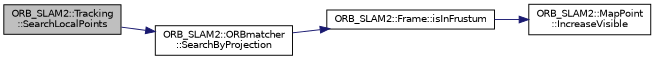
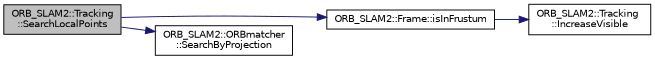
(590, 20) -> (590, 20)
(306, 31) -> (219, 16)
